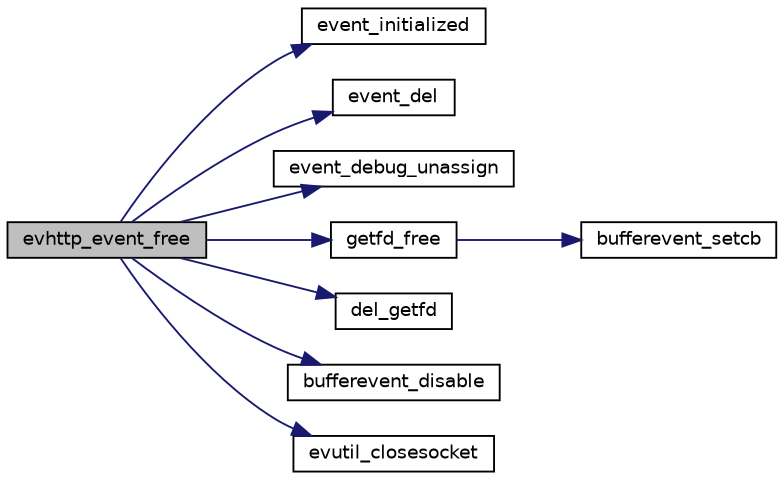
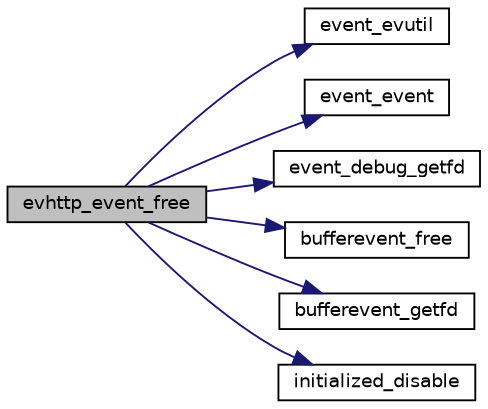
(394, 26) -> (377, 26)
(394, 98) -> (377, 98)
(394, 169) -> (377, 169)
(394, 240) -> (377, 240)
(679, 240) -> none
(394, 311) -> (377, 311)
(394, 382) -> (377, 382)
(394, 454) -> none
